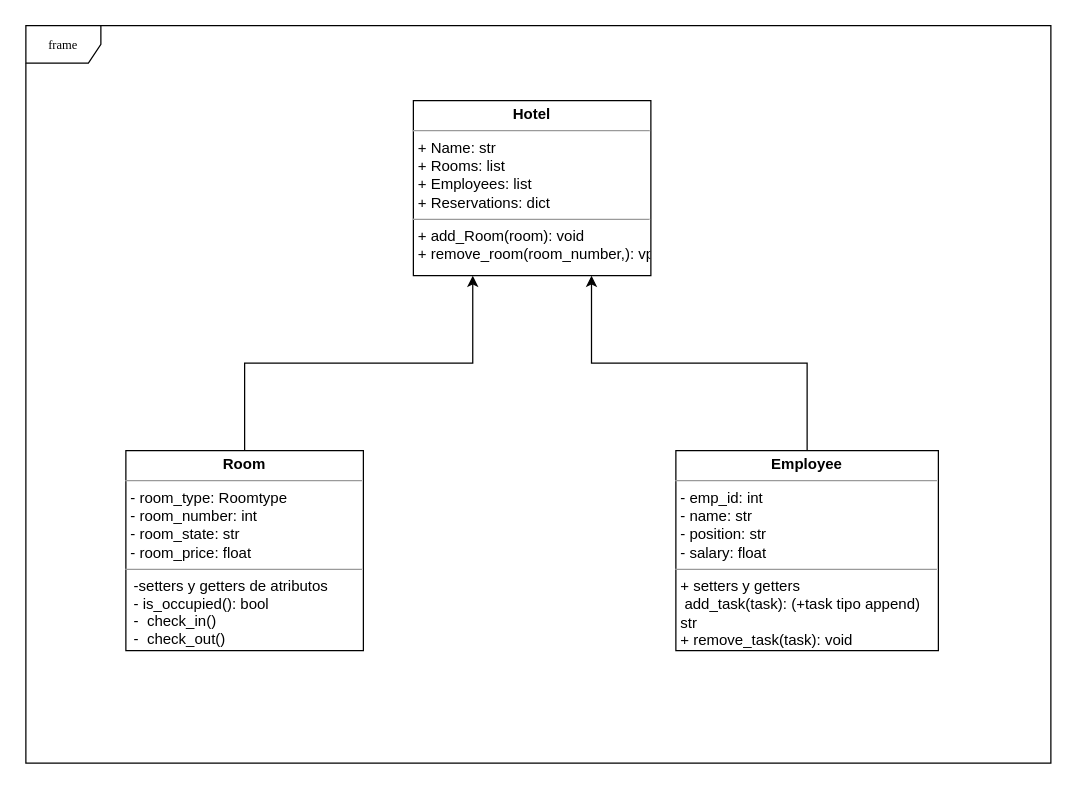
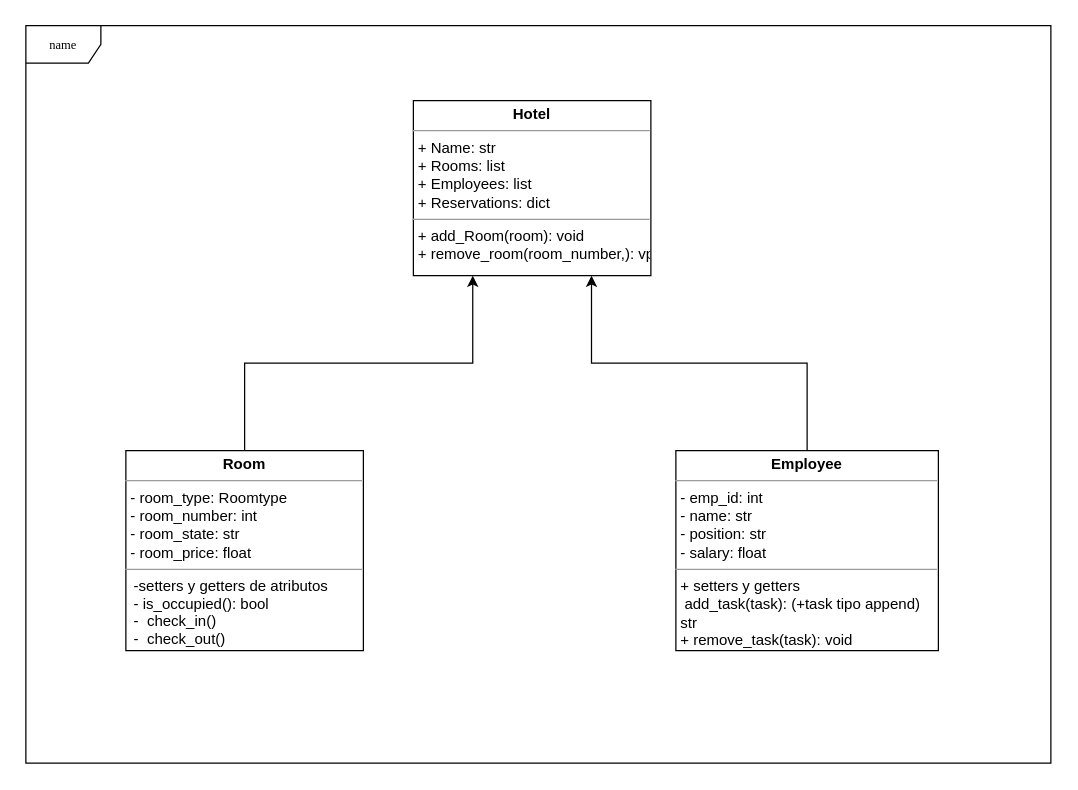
(63, 44) -> (63, 44)
